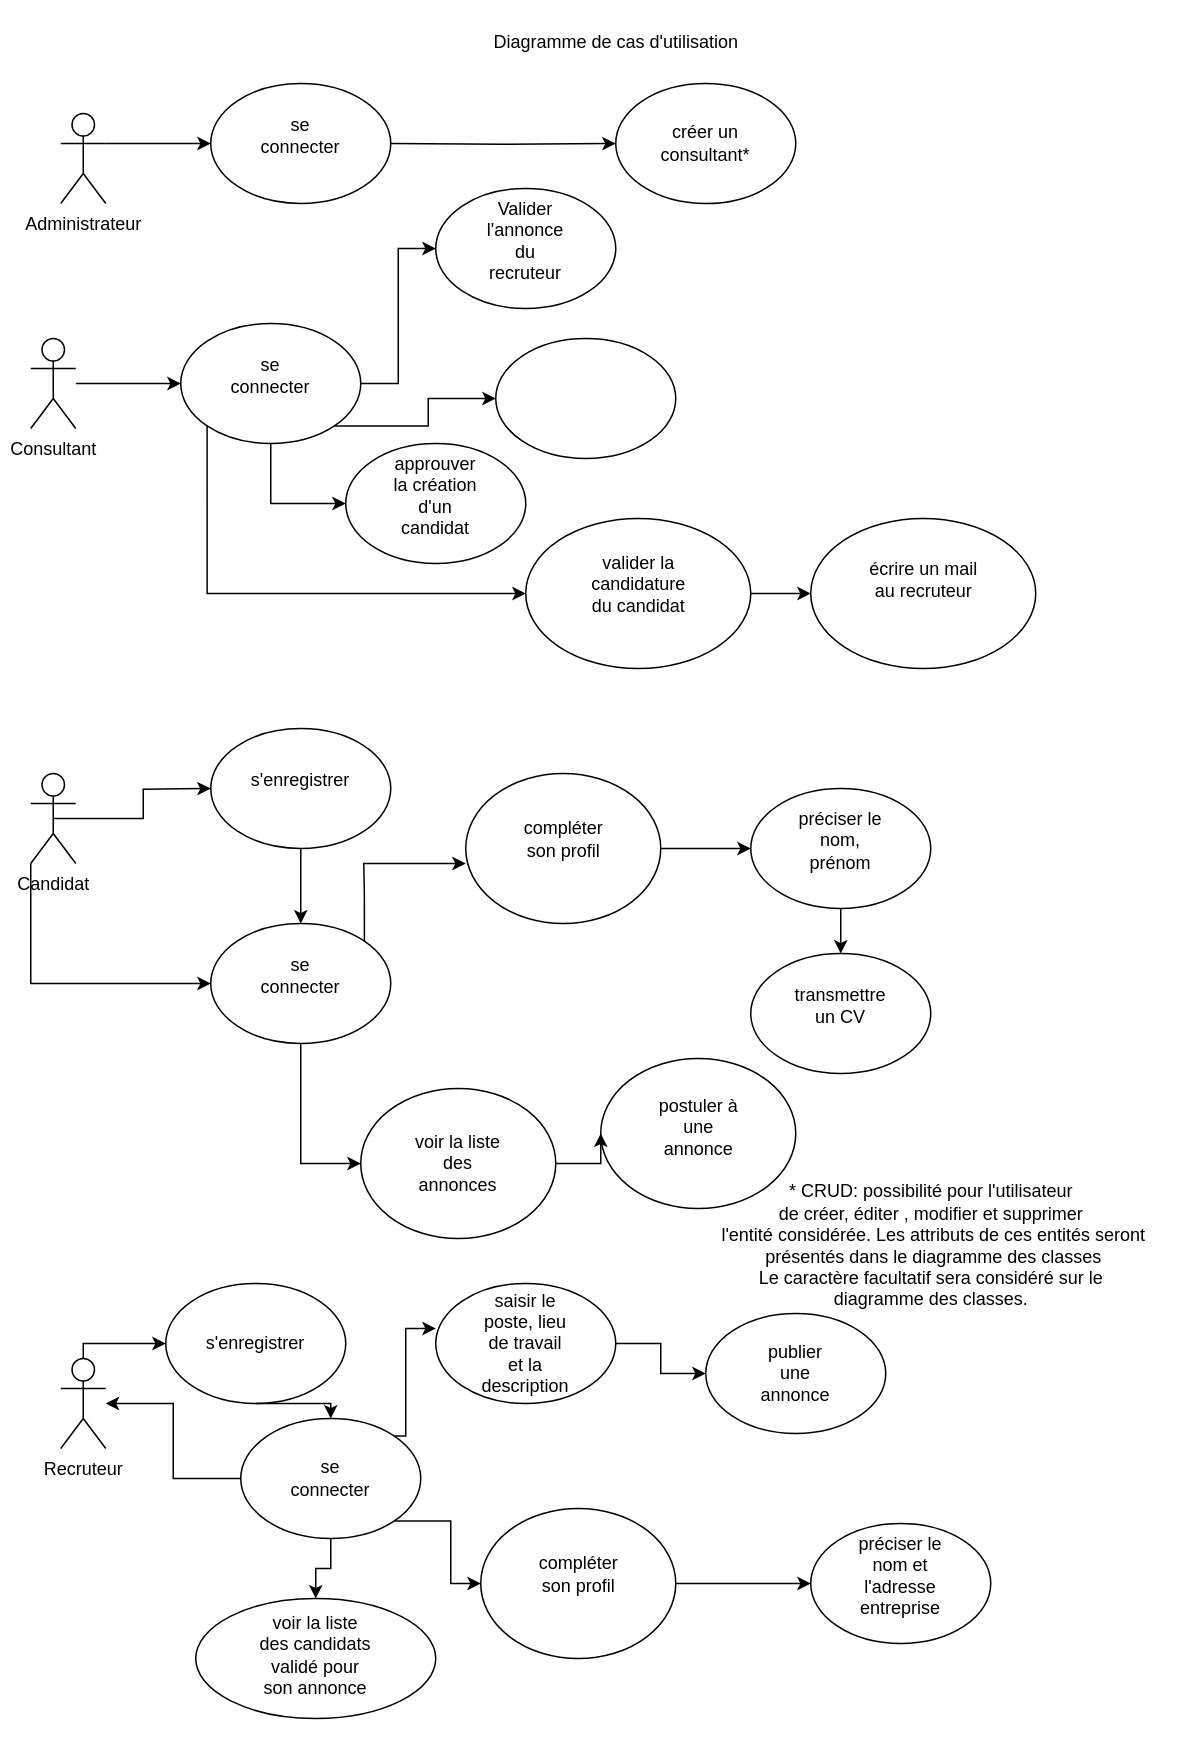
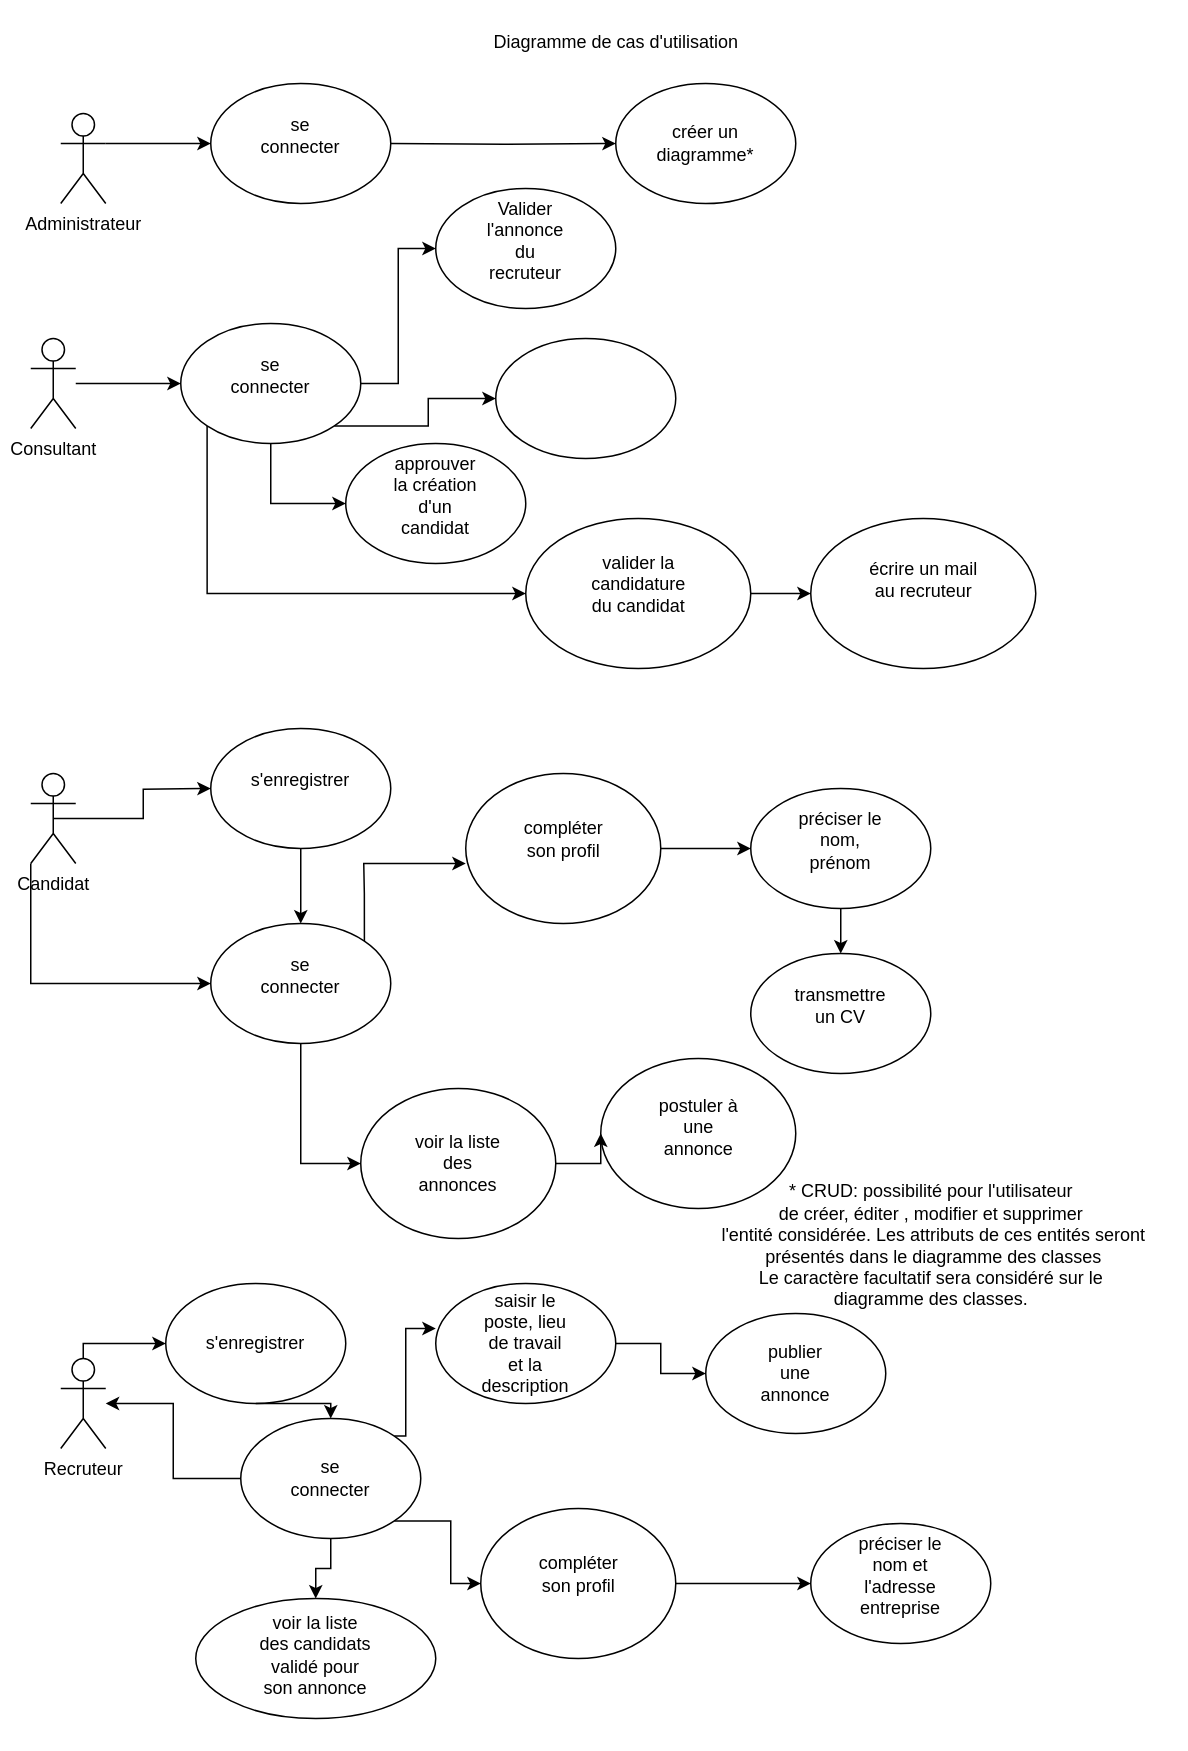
(706, 143) -> (706, 143)
